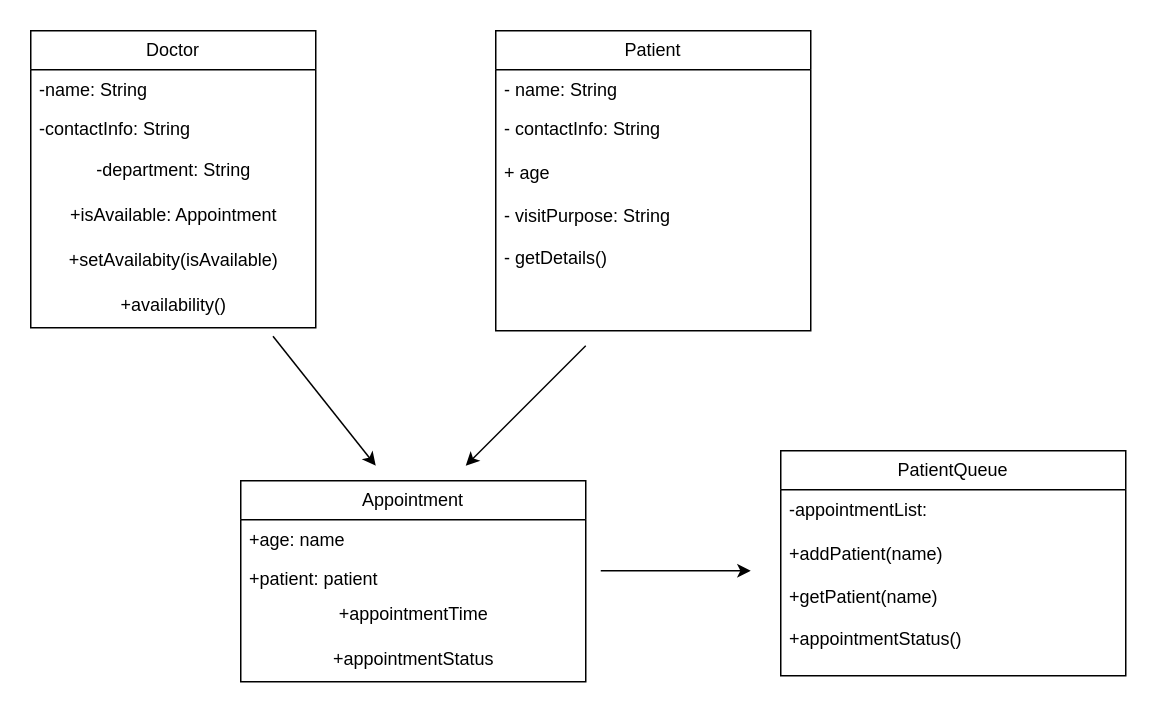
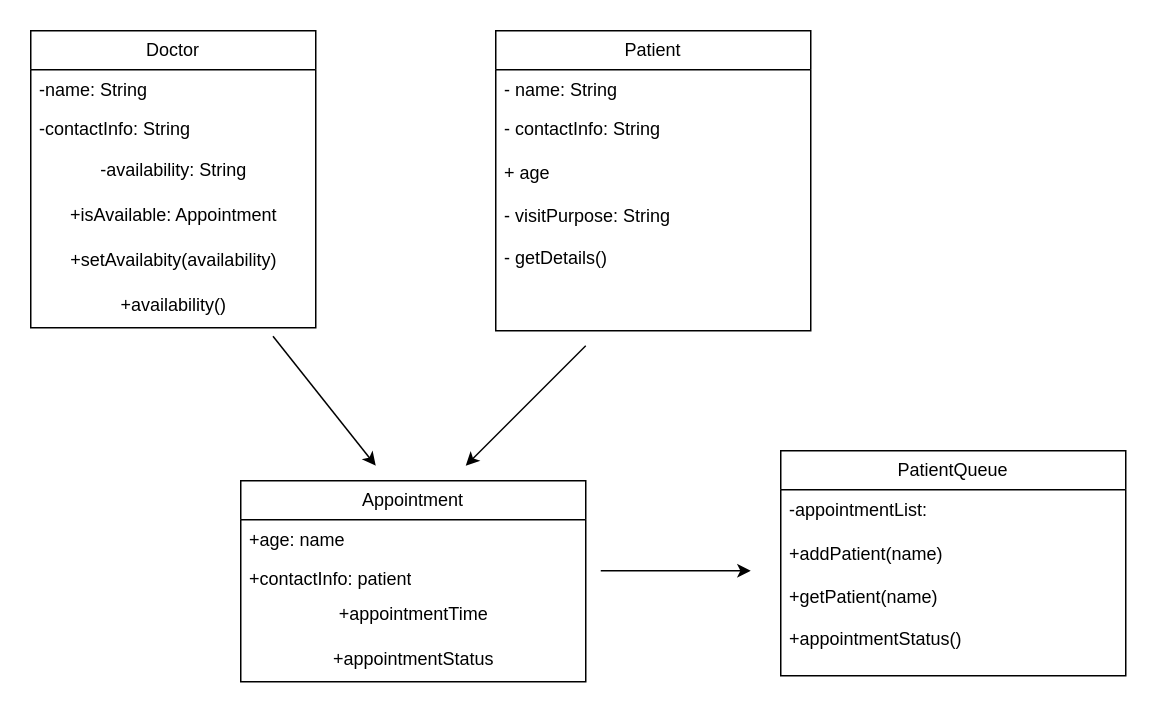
(174, 170) -> (174, 170)
(174, 260) -> (174, 260)
(326, 580) -> (349, 580)
